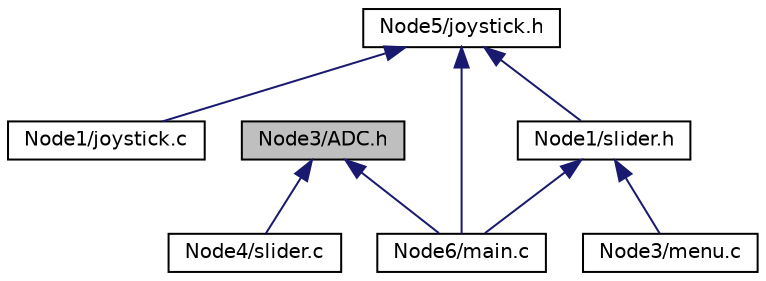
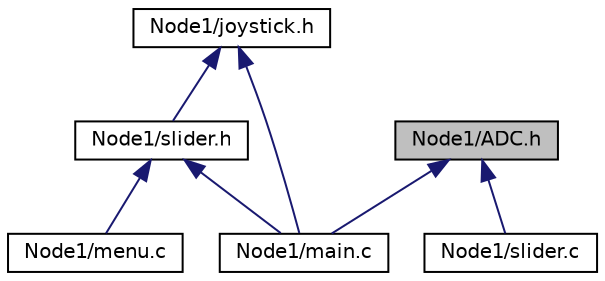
(462, 28) -> (232, 28)
(106, 140) -> none
(323, 140) -> (477, 140)
(255, 253) -> (511, 253)
(462, 253) -> (304, 253)
(670, 253) -> (95, 253)
